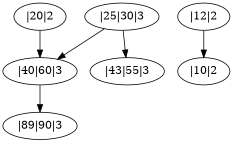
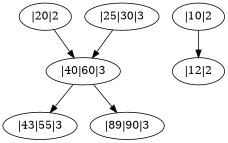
(124, 40) -> (64, 96)
(204, 40) -> (198, 40)
